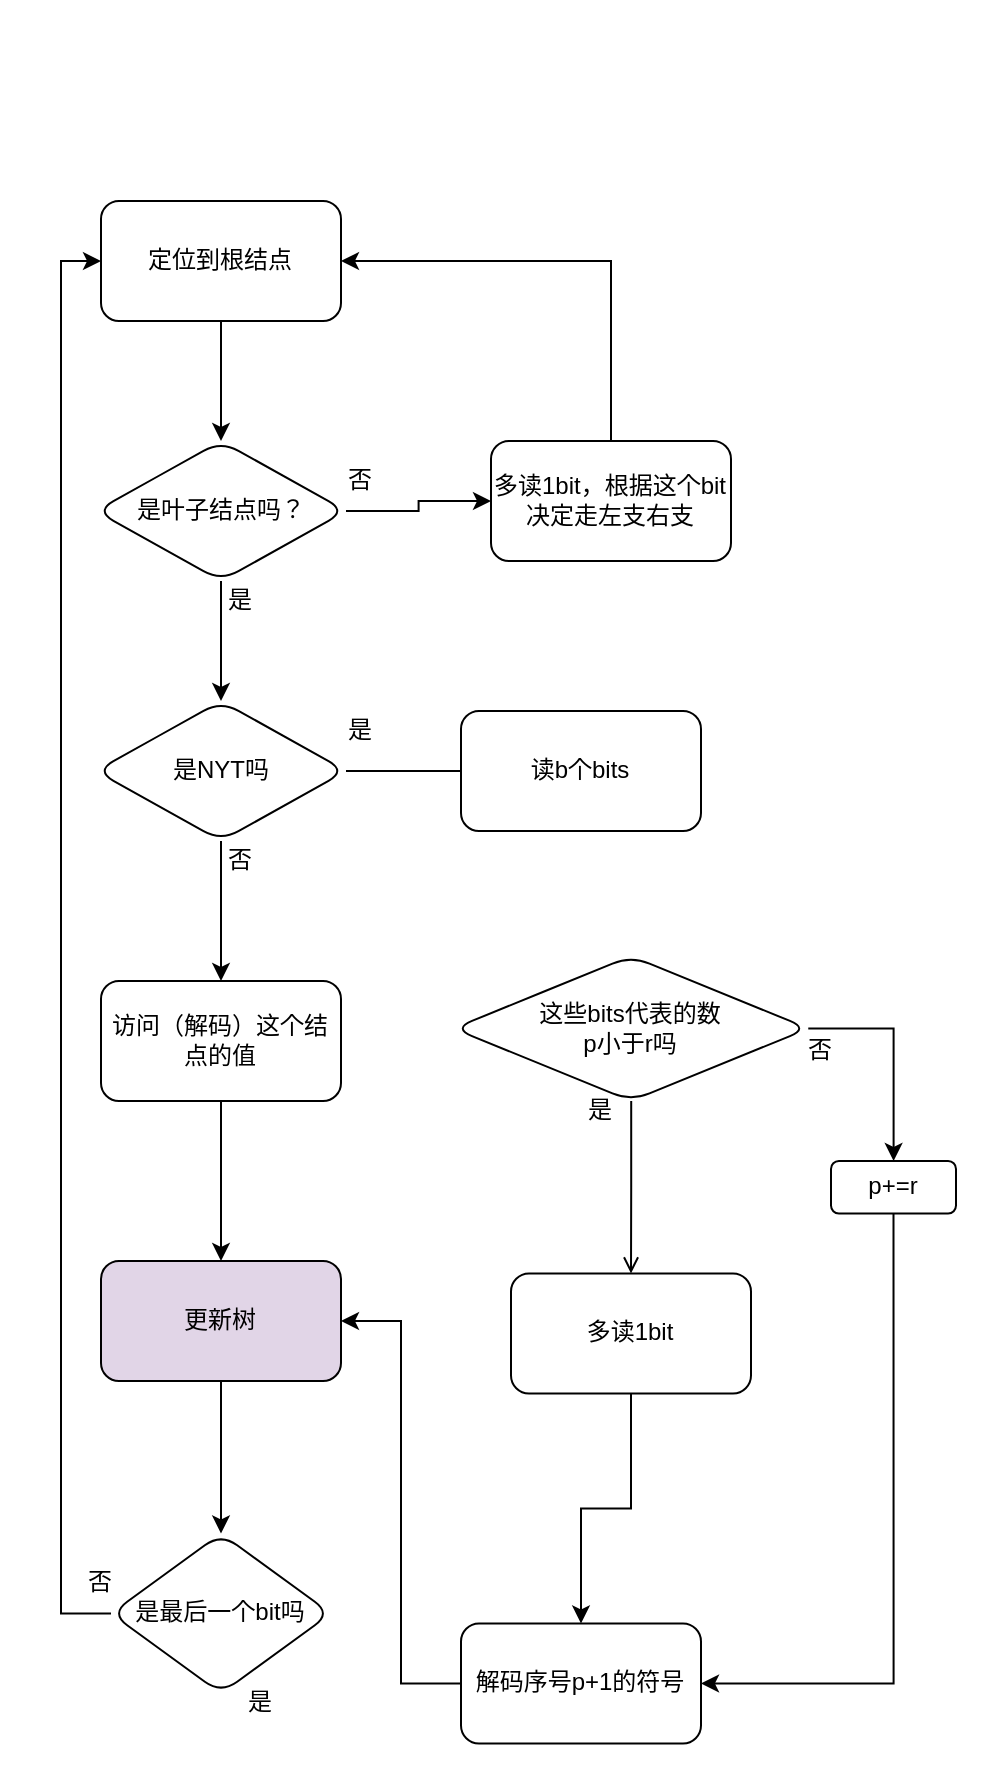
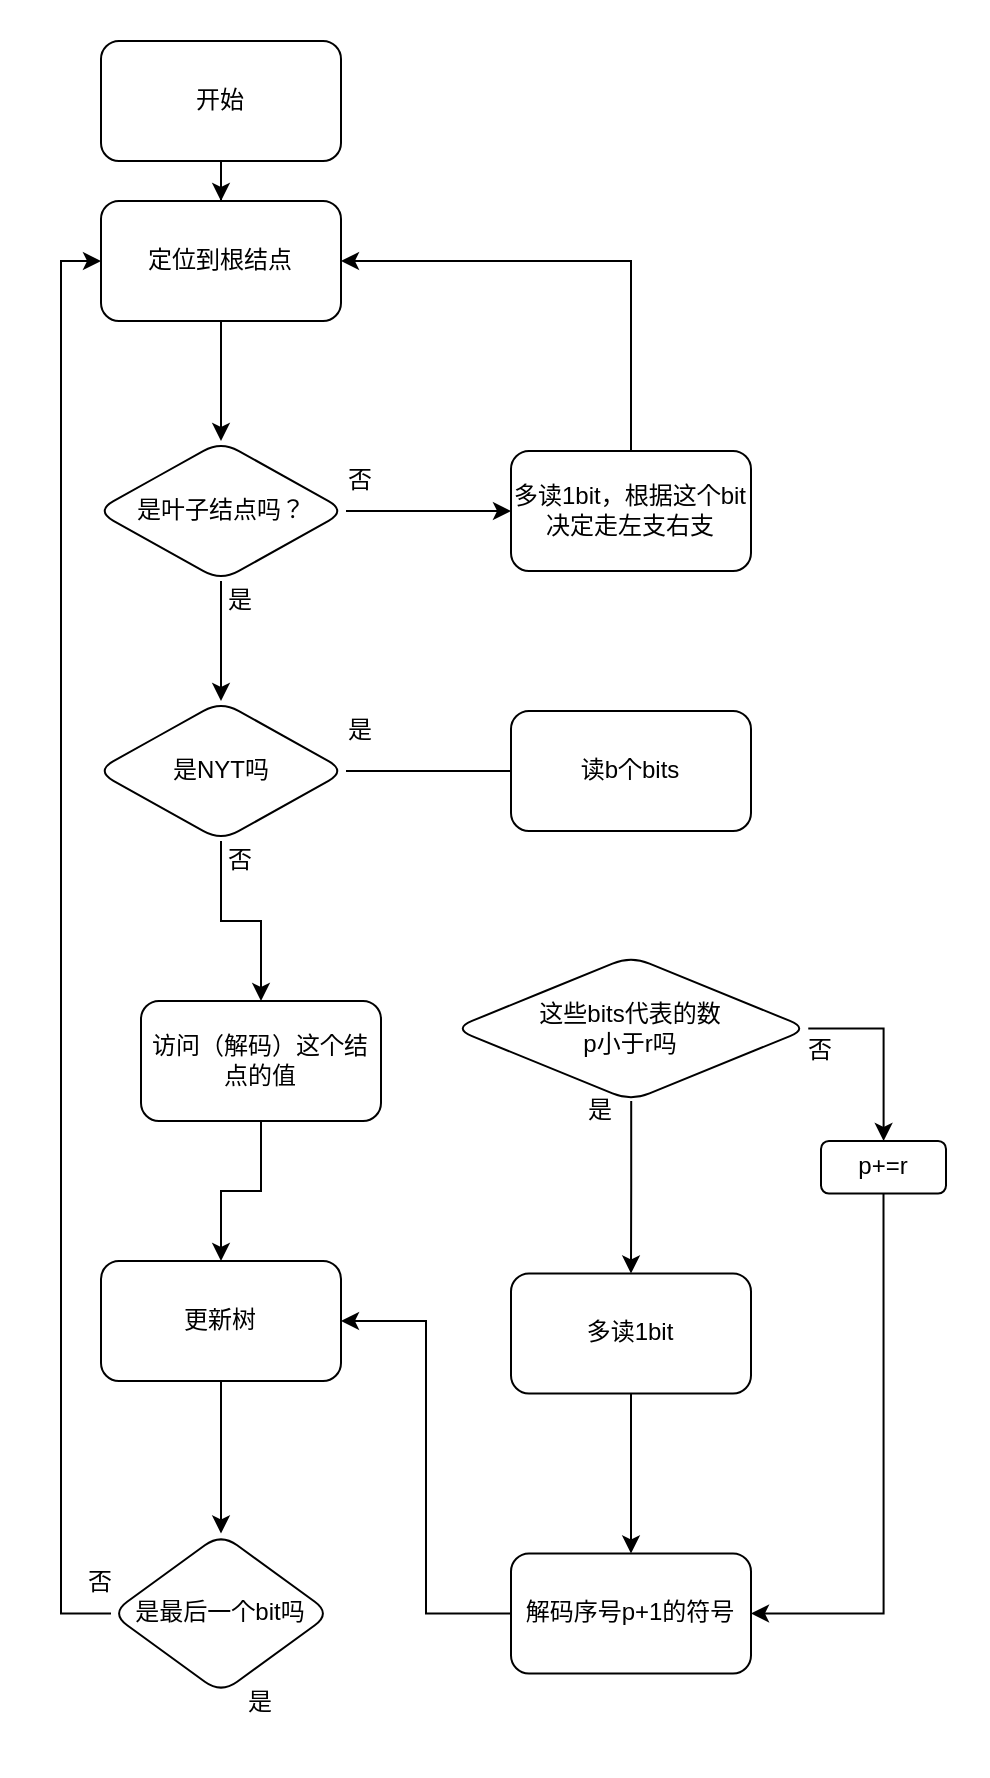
none -> (221, 101)
none -> (221, 188)
(611, 501) -> (631, 511)
(581, 771) -> (631, 771)
(221, 1041) -> (261, 1061)
(894, 1187) -> (884, 1167)
(631, 1261) -> (631, 1258)
(221, 1321) -> (221, 1321)
(581, 1684) -> (631, 1614)
